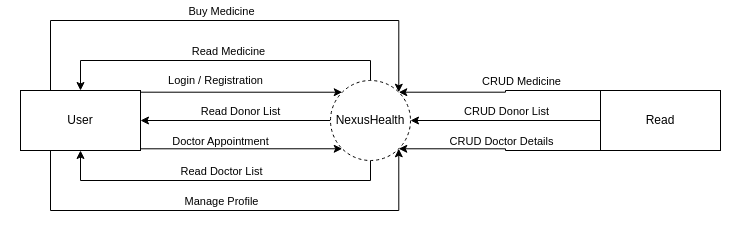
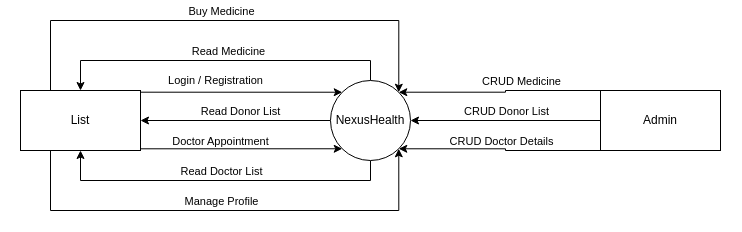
(81, 121) -> (81, 121)
(371, 121) -> (371, 121)
(661, 121) -> (661, 121)
